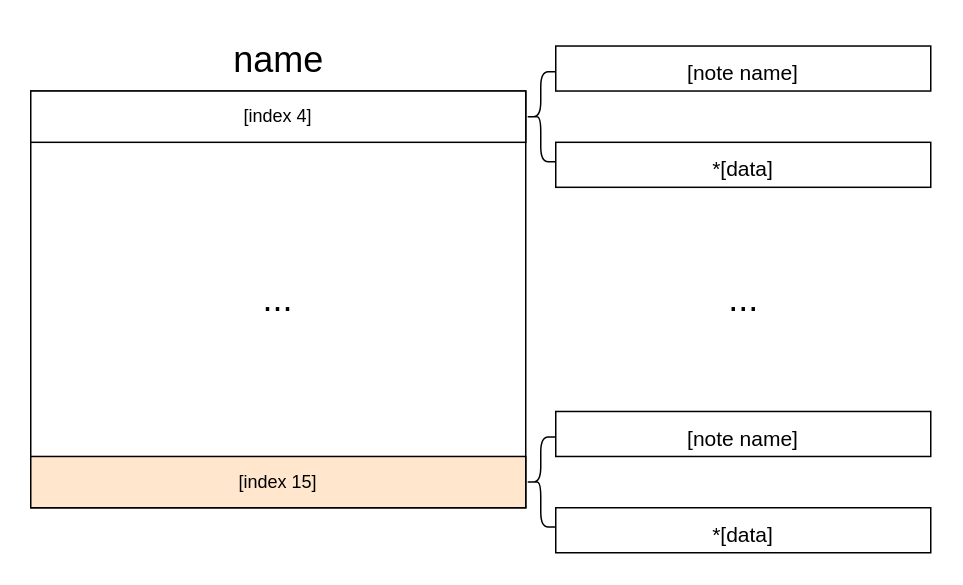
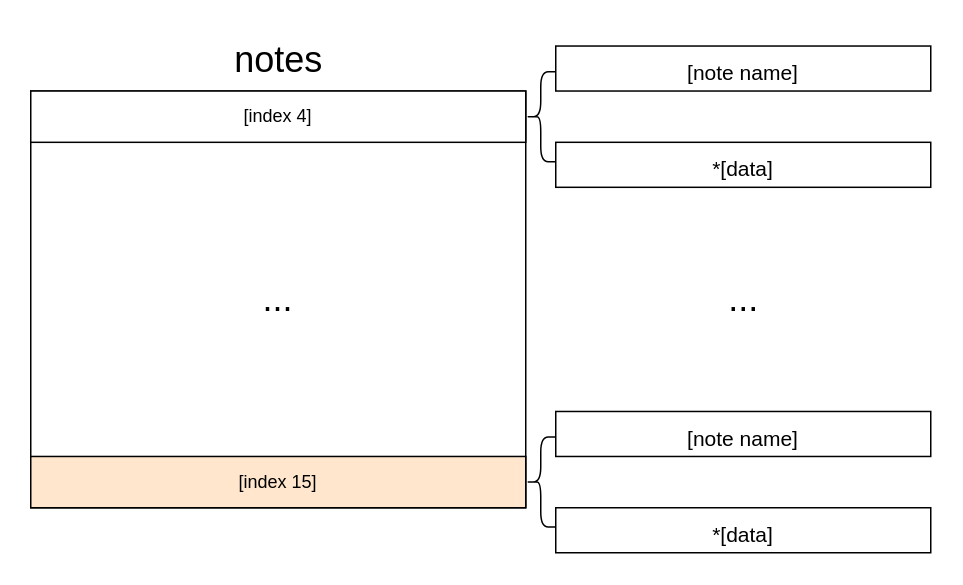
(279, 61) -> (279, 61)
